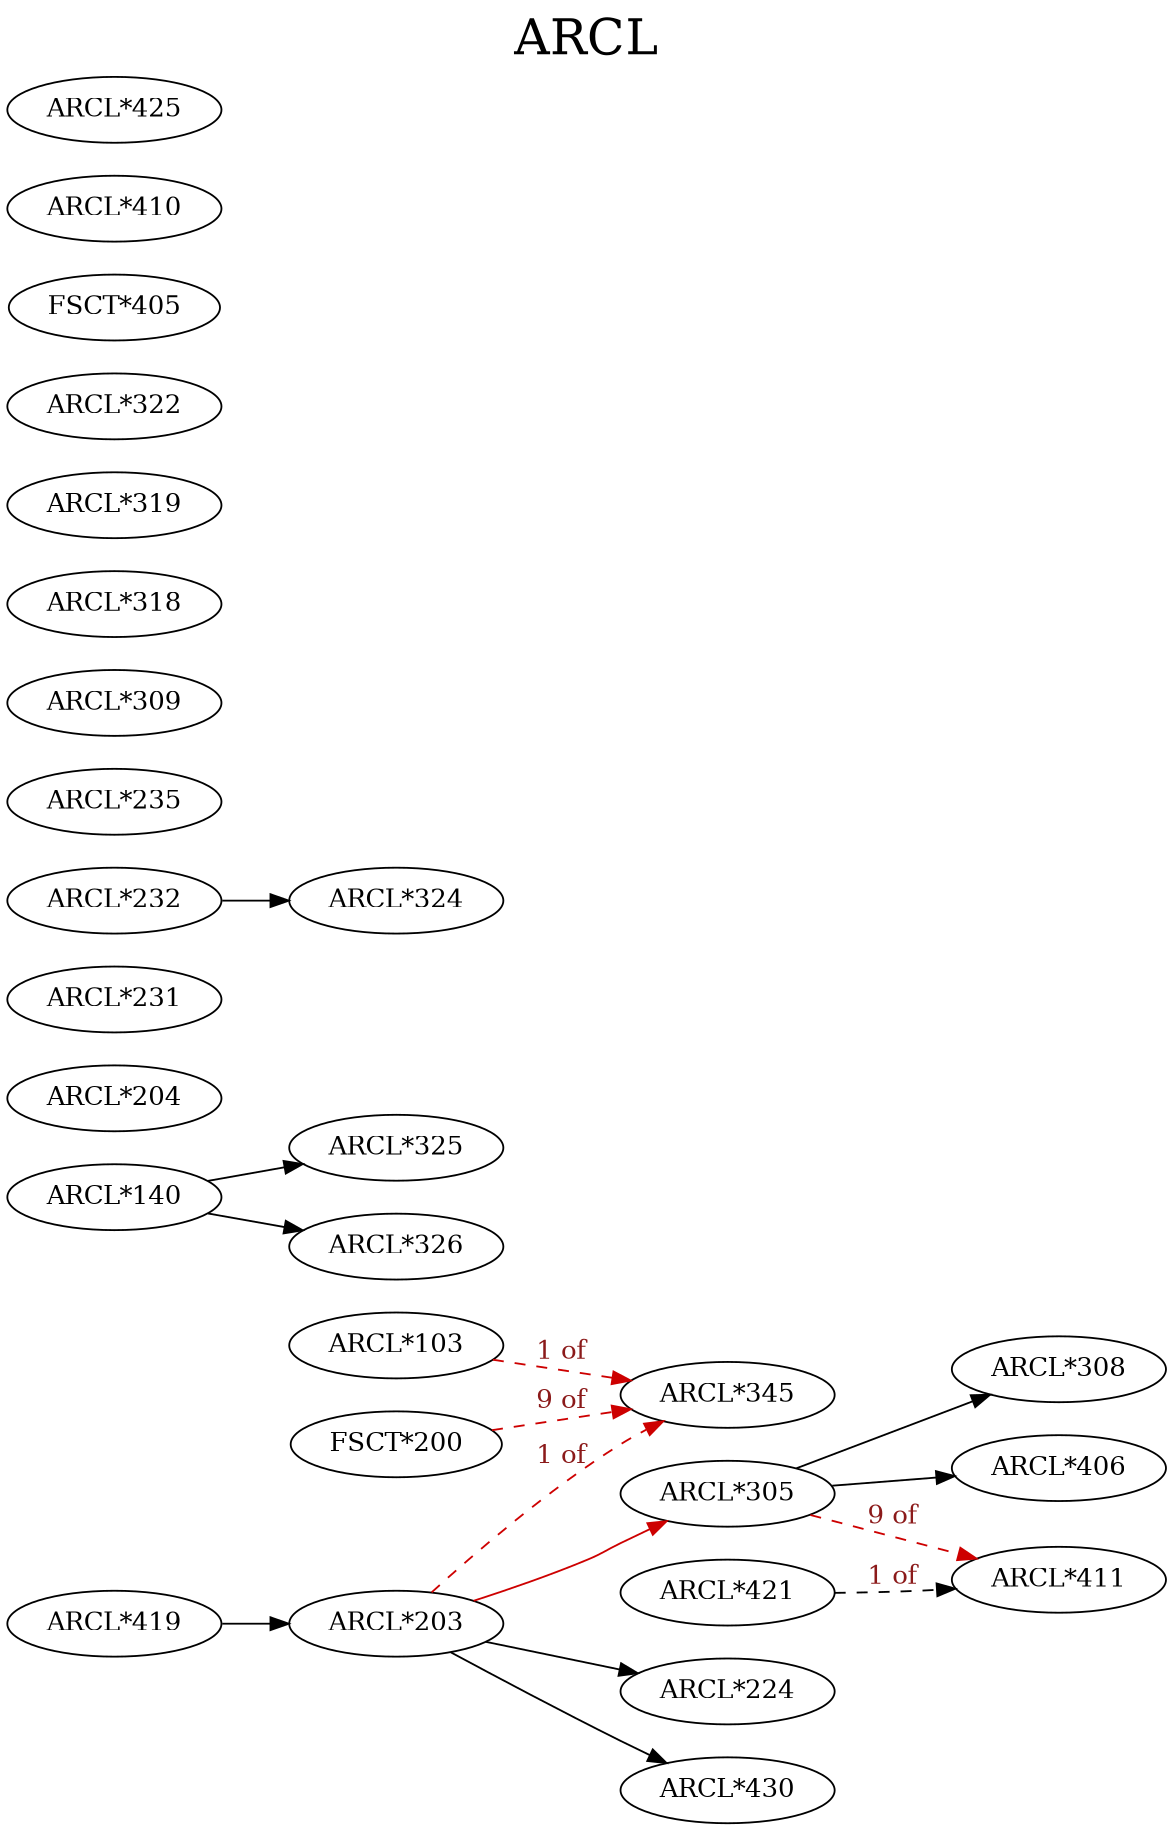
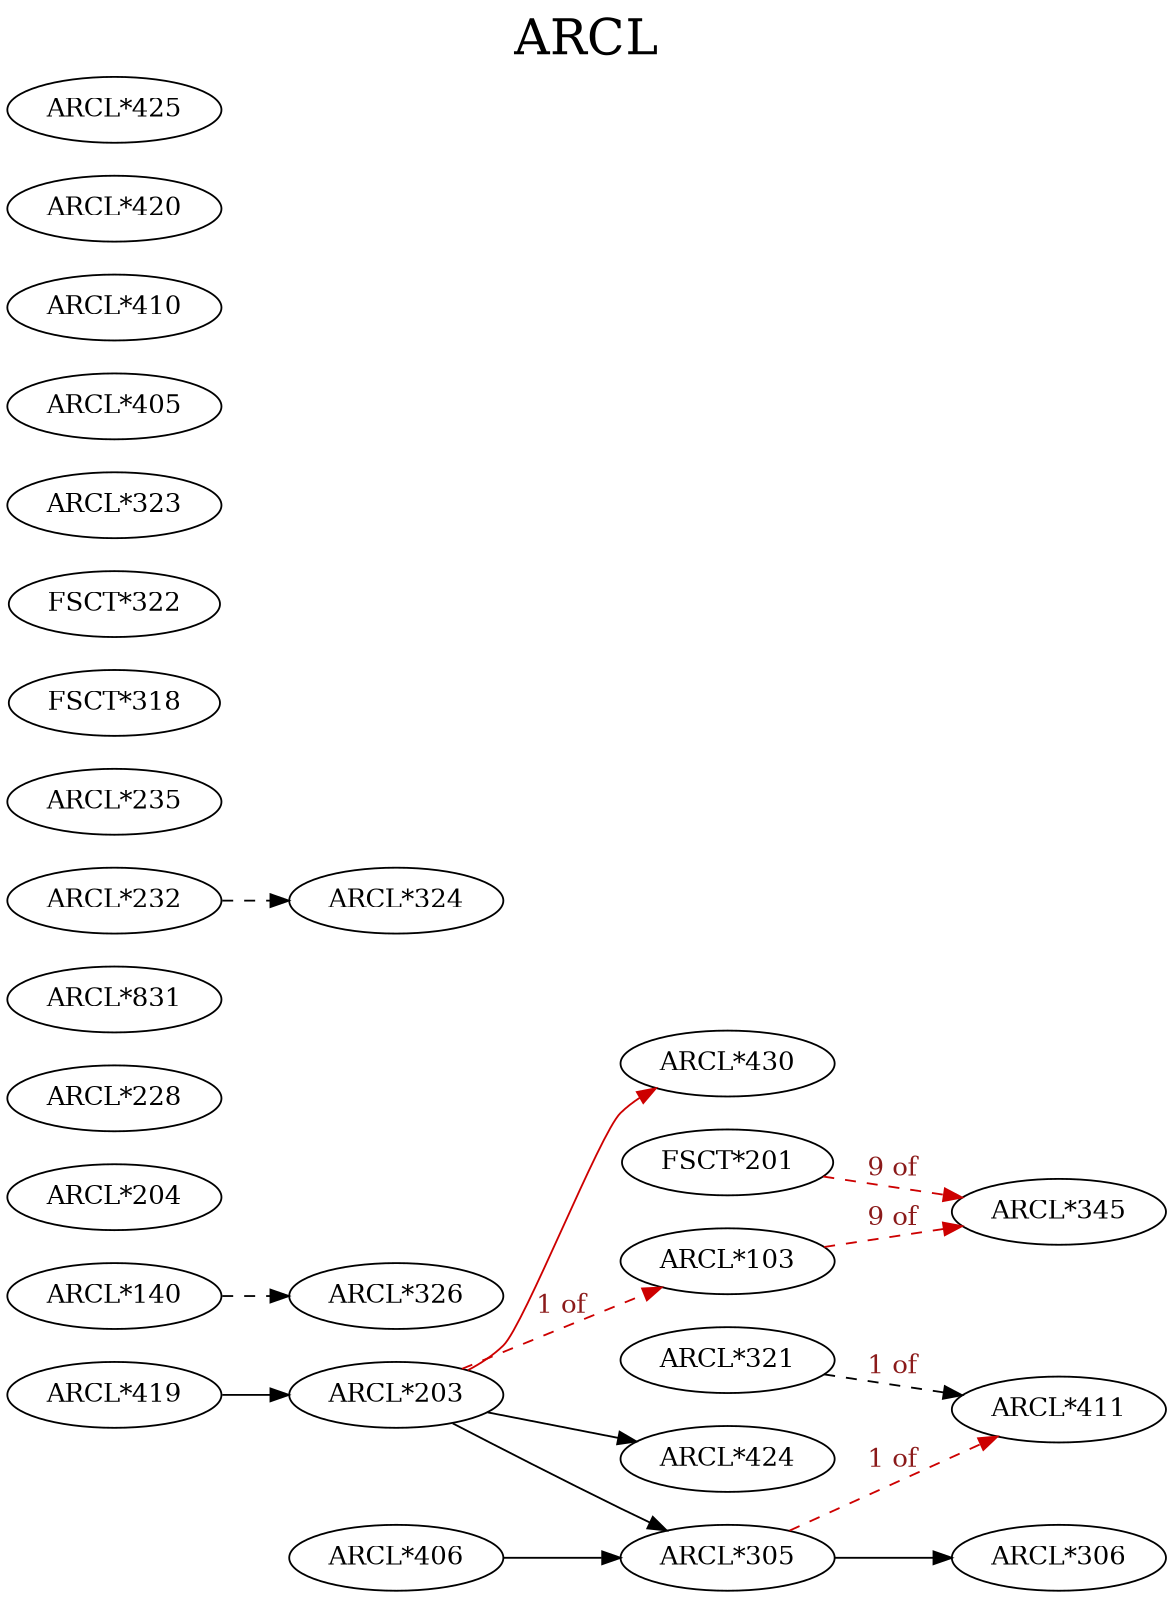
none -> (114, 209)
(114, 308) -> (114, 406)
(114, 406) -> (114, 604)
none -> (114, 505)
(114, 505) -> none
(114, 604) -> (114, 703)
(114, 703) -> none
(246, 901) -> (246, 901)
(114, 999) -> (114, 999)
none -> (114, 1098)
(396, 1148) -> none
(246, 1220) -> (246, 1296)
(562, 1352) -> (893, 1218)
(1059, 1369) -> (1059, 1558)
(396, 1444) -> (728, 1162)
(884, 1482) -> (553, 1558)
(535, 1505) -> (553, 1332)
(893, 1517) -> (893, 1460)
(564, 1569) -> (551, 1474)
(728, 1593) -> (728, 1360)
(728, 1691) -> (728, 1459)
(550, 1705) -> (558, 1238)
